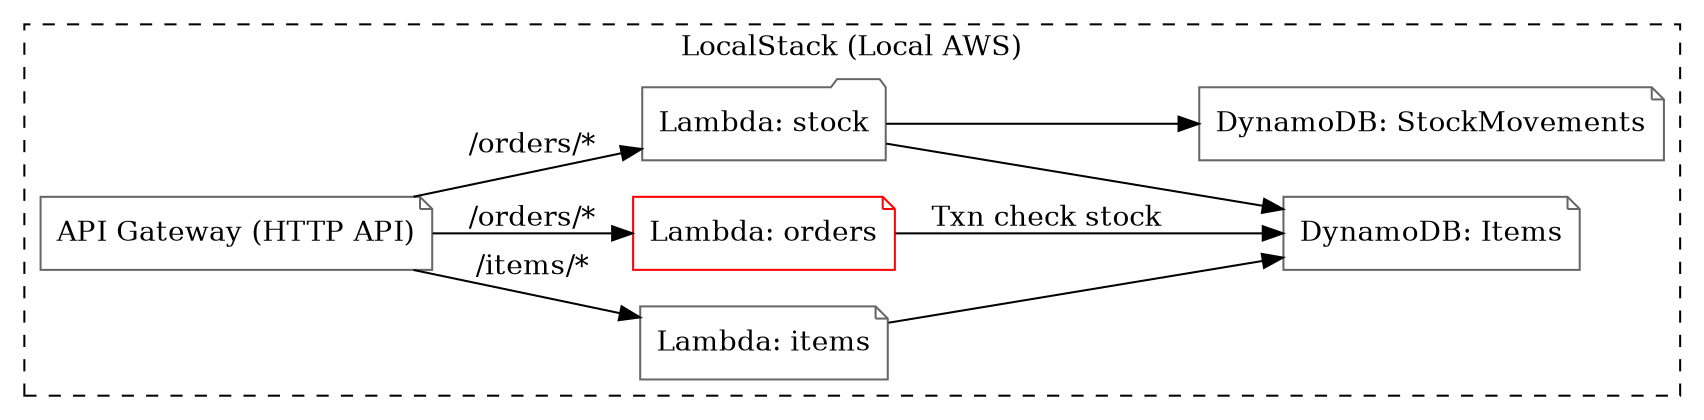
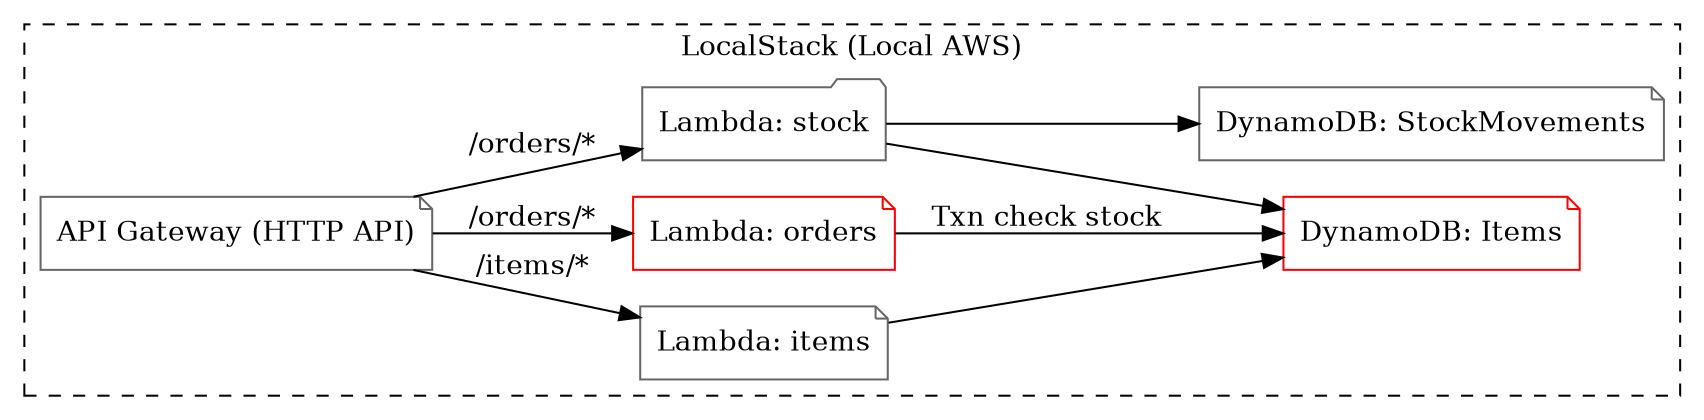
(1432, 233) -> (1432, 233)
